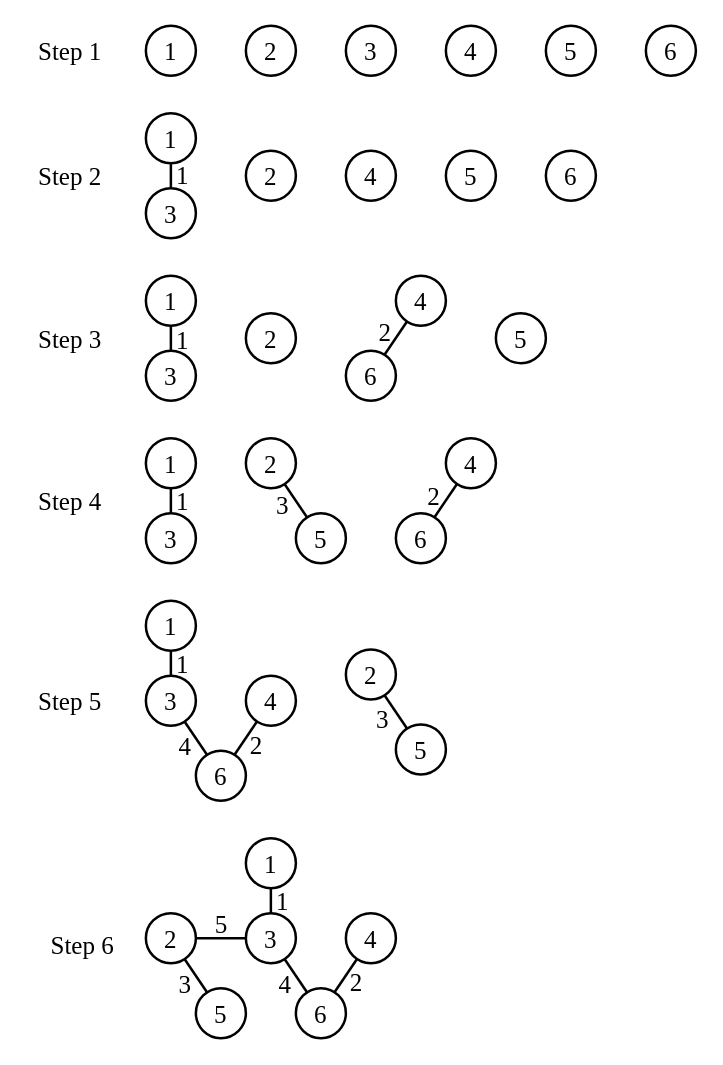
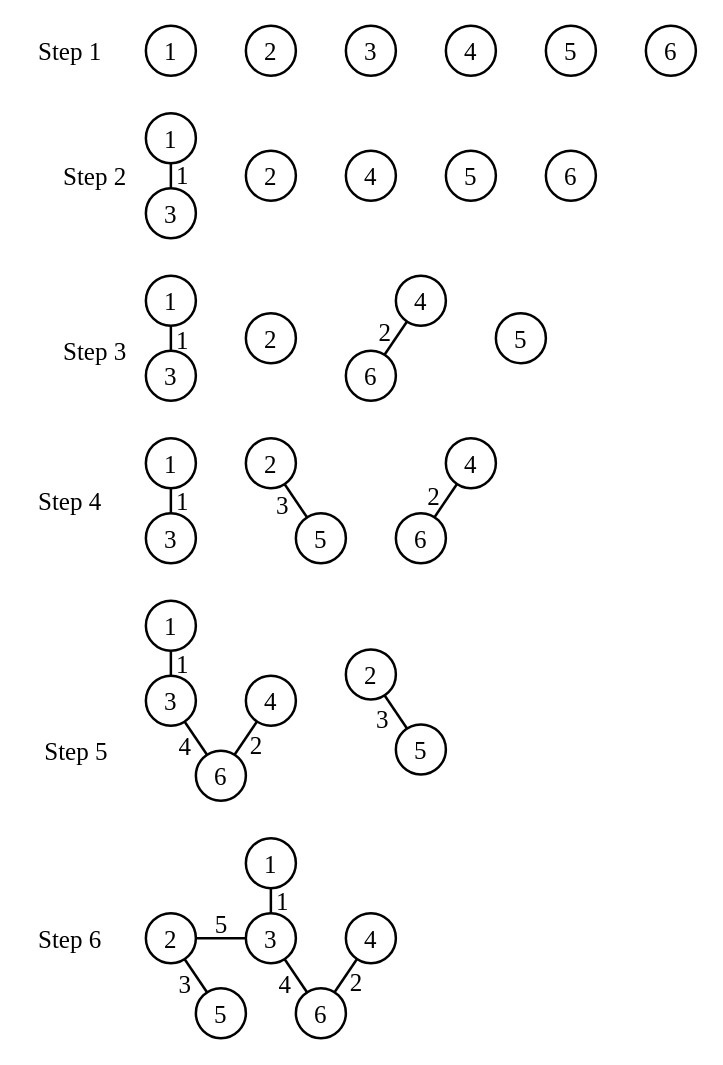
(69, 176) -> (94, 176)
(69, 338) -> (94, 351)
(69, 701) -> (76, 751)
(82, 944) -> (69, 938)
